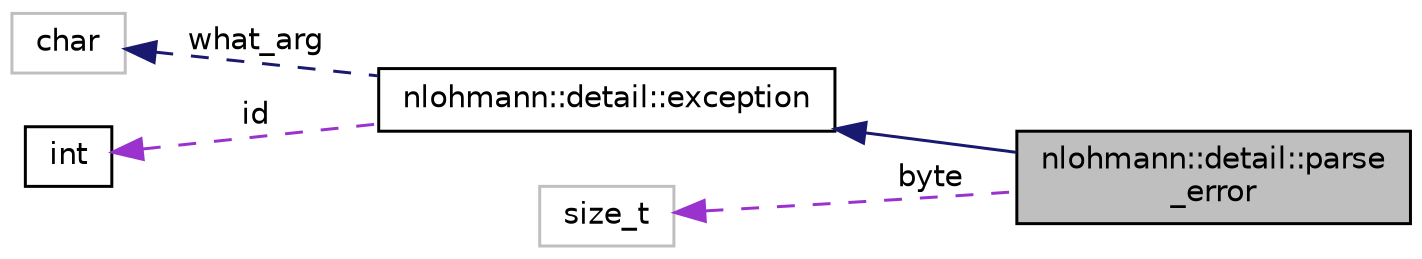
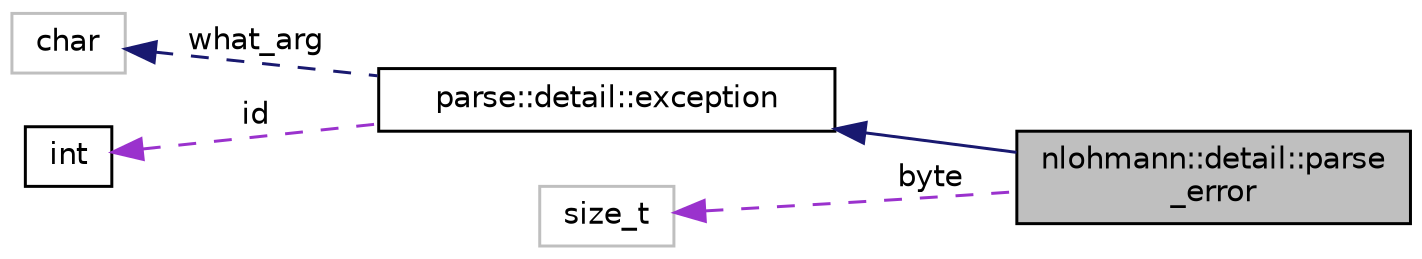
(607, 100) -> (607, 100)
